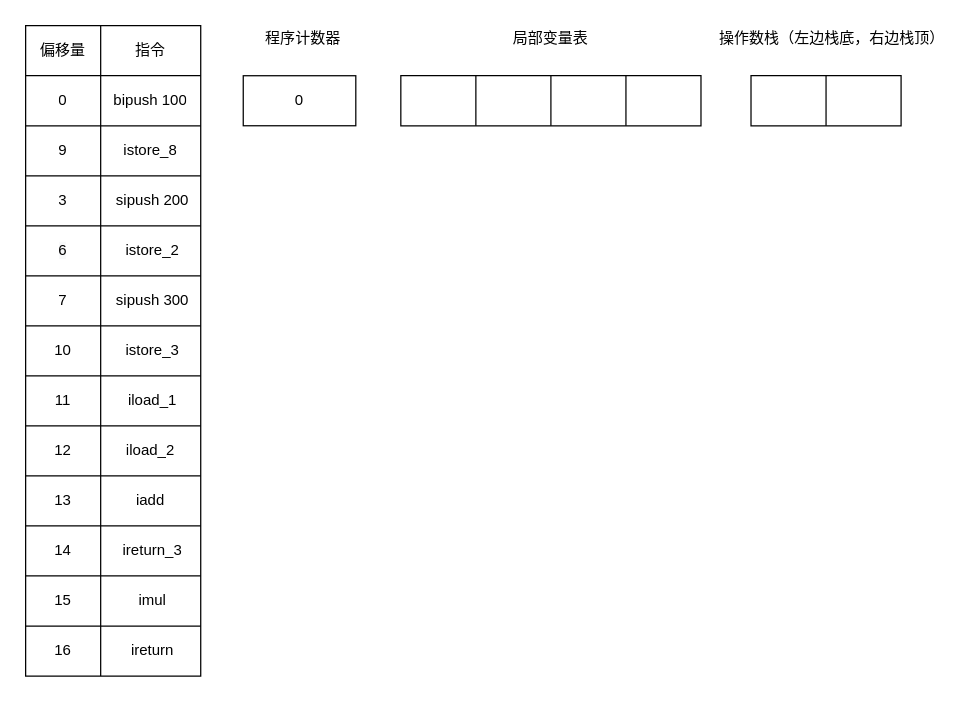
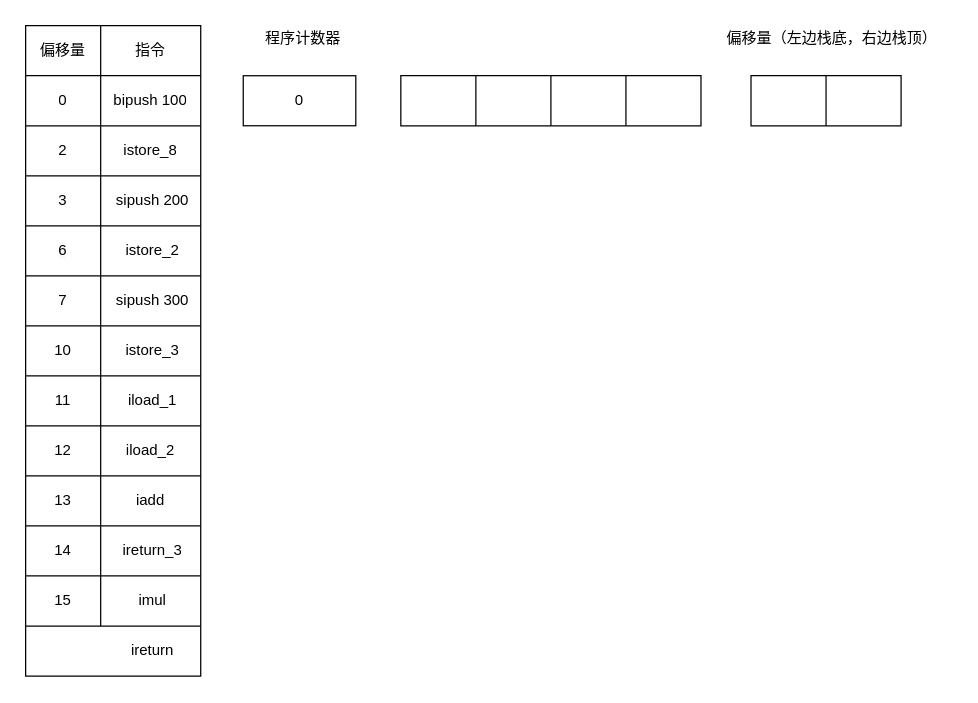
(551, 38) -> none
(832, 38) -> (832, 38)
(63, 151) -> (63, 151)
(63, 651) -> none
